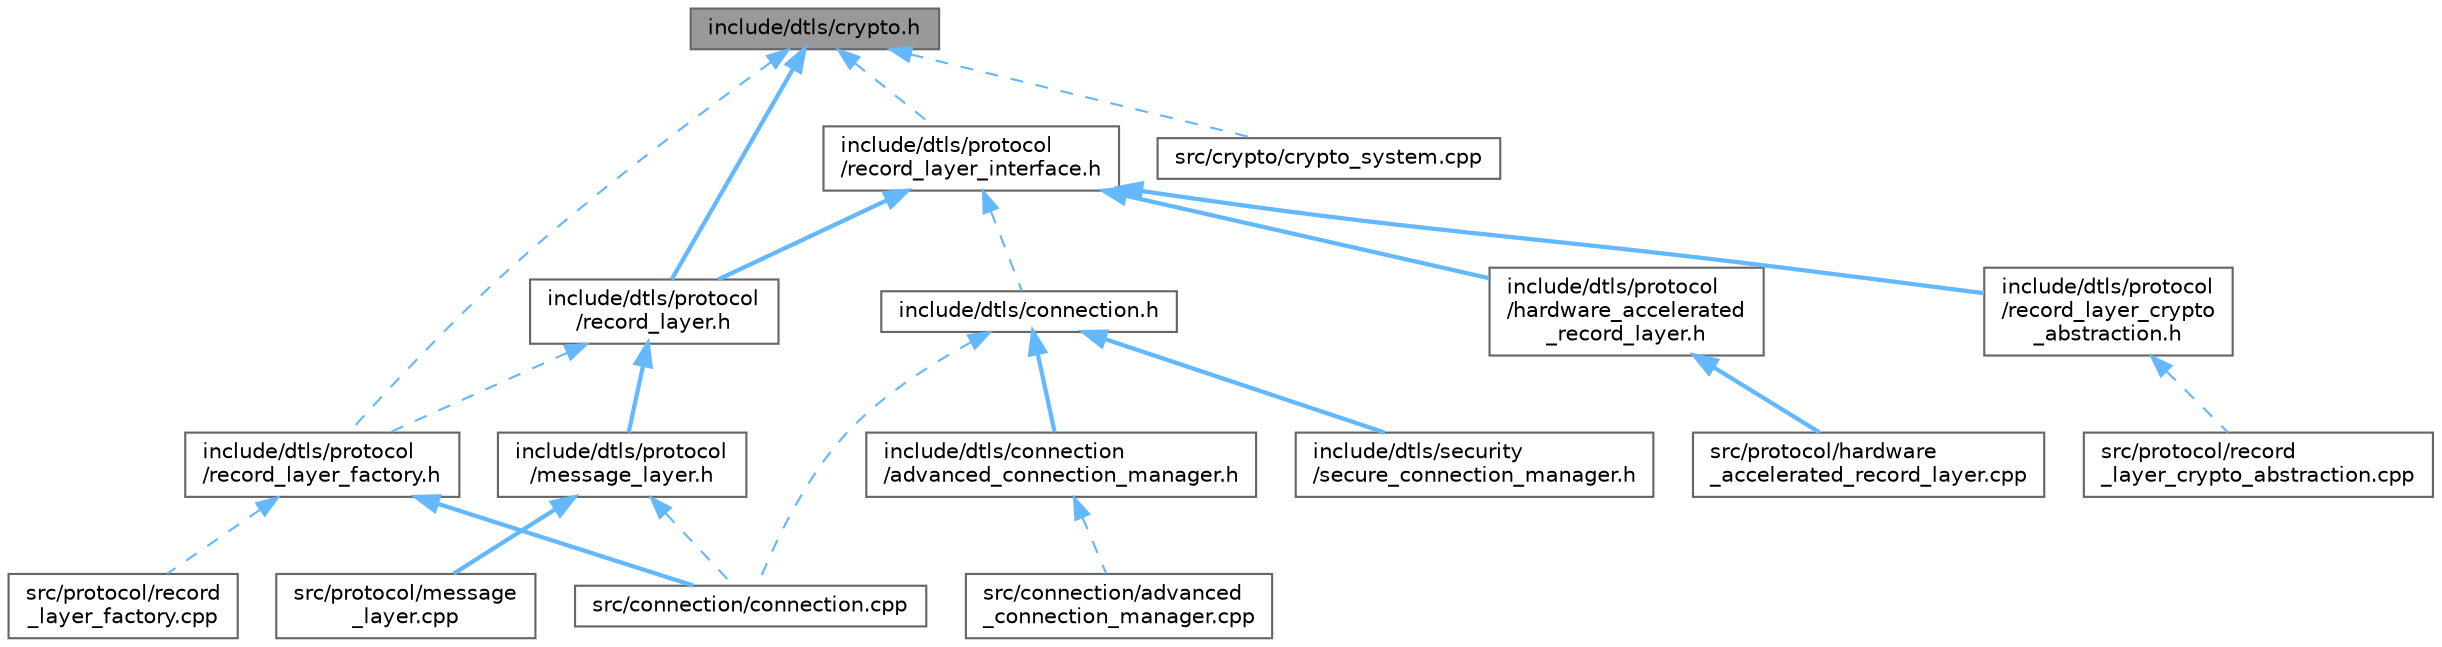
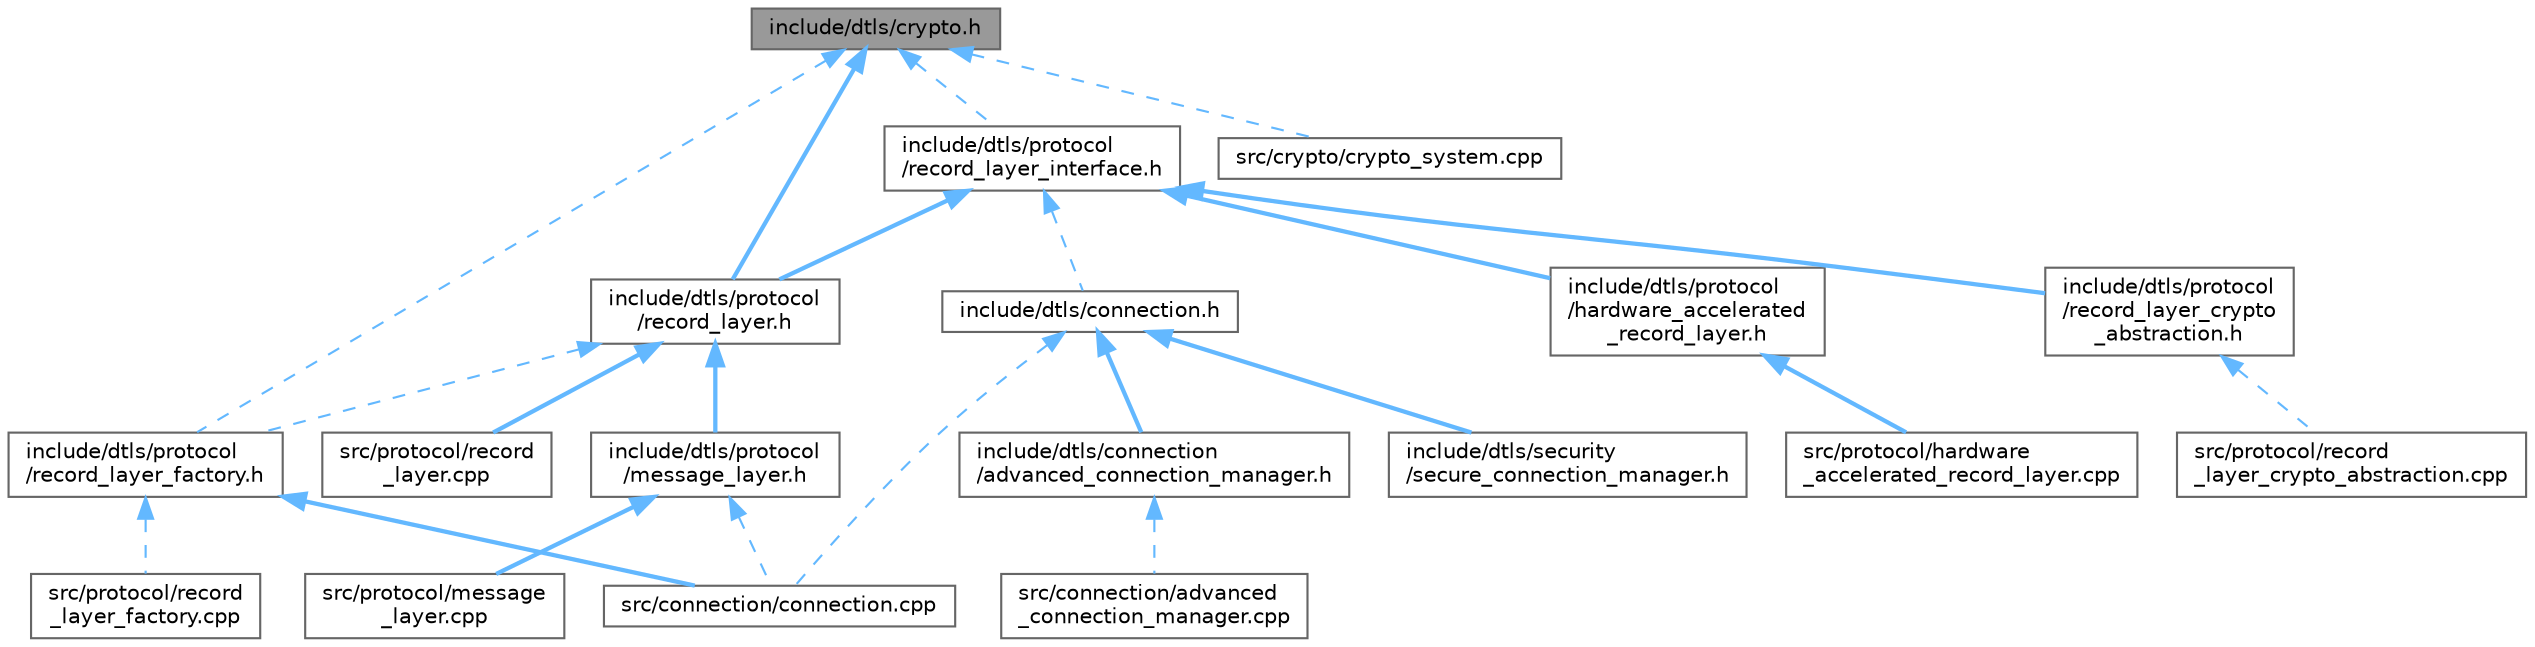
none -> (437, 465)
